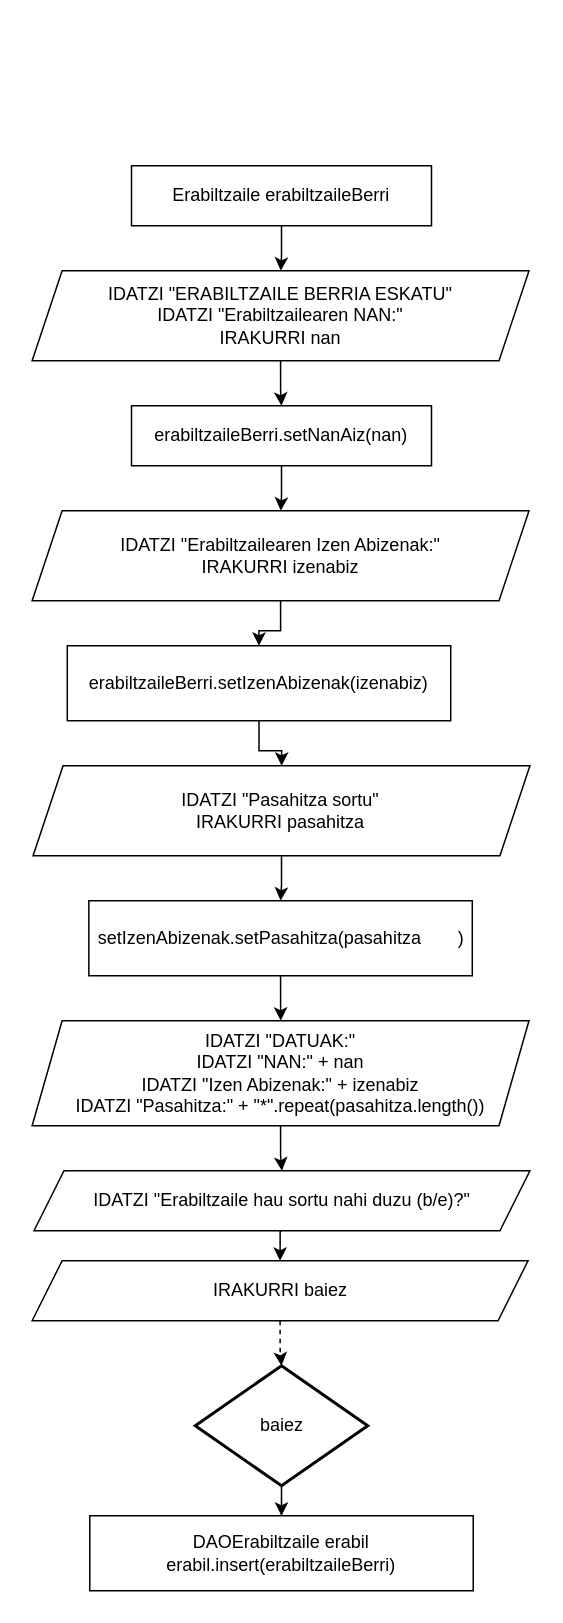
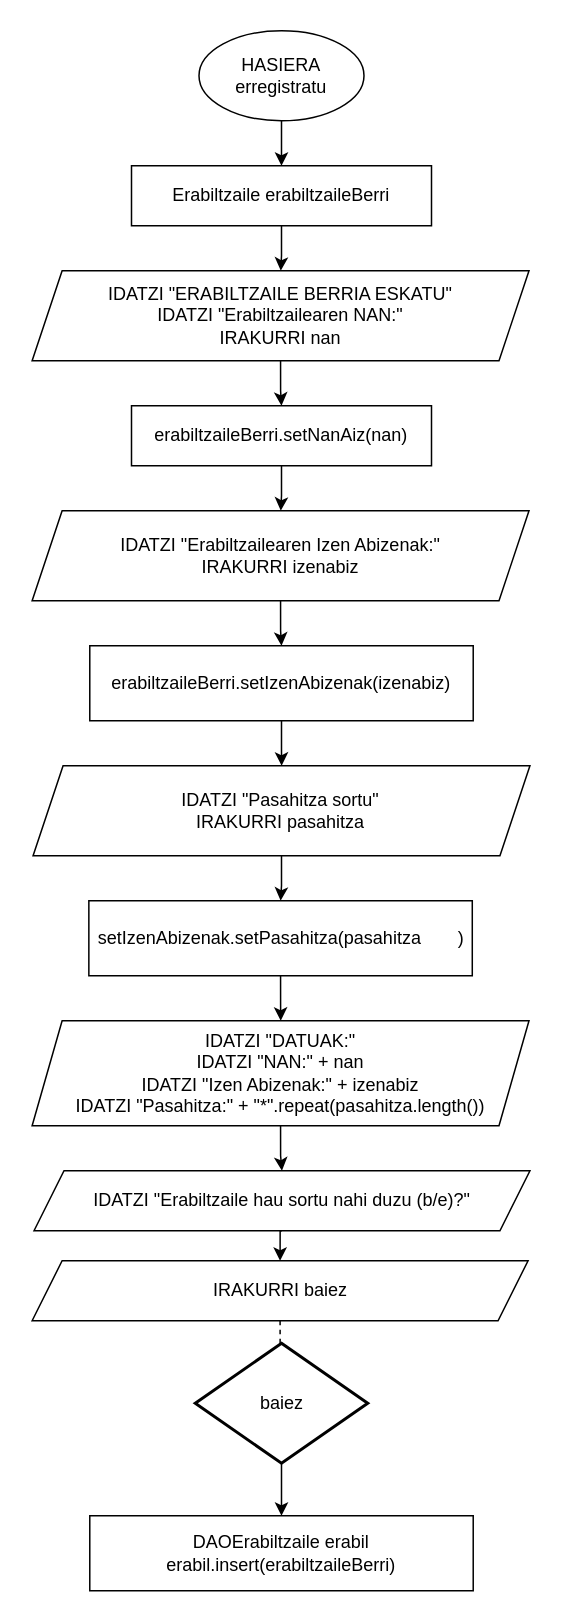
none -> (281, 76)
none -> (281, 149)
(259, 683) -> (281, 683)
(281, 1426) -> (281, 1403)
